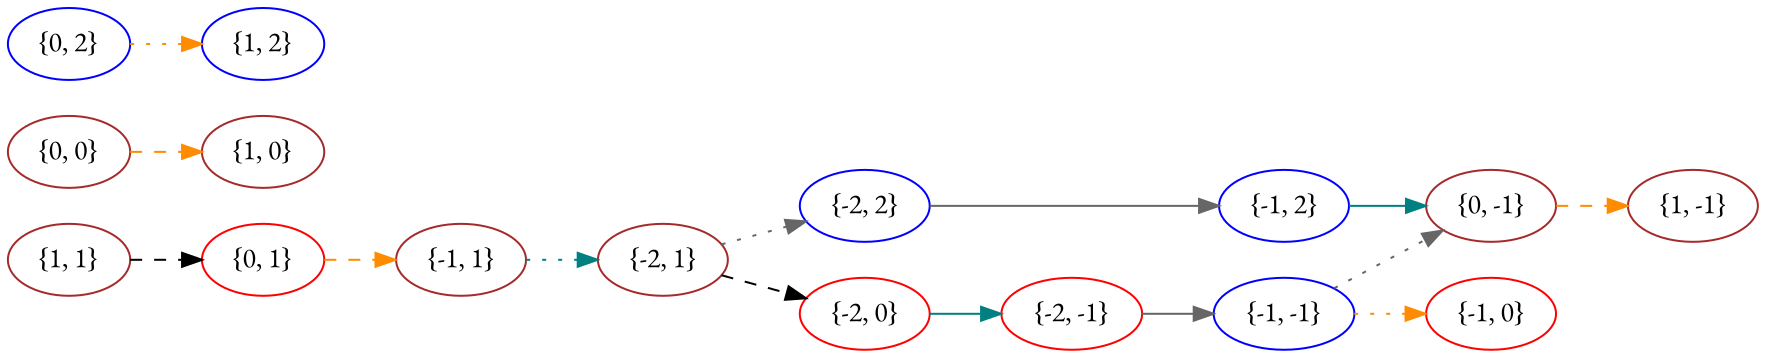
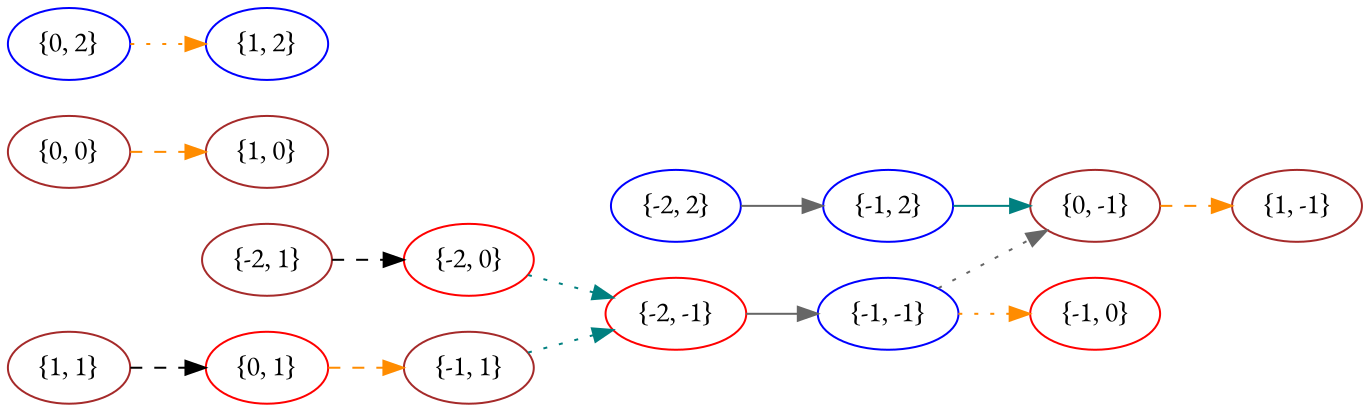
(754, 235) -> none
(552, 260) -> (561, 344)
(955, 314) -> (561, 284)
